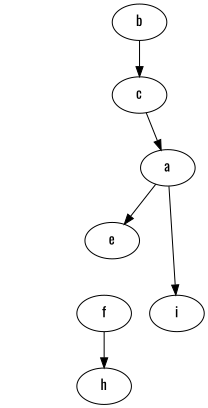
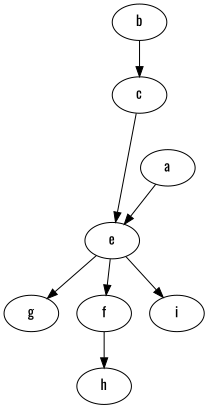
(152, 127) -> (127, 163)
(172, 235) -> (141, 273)
none -> (109, 272)
none -> (31, 313)
